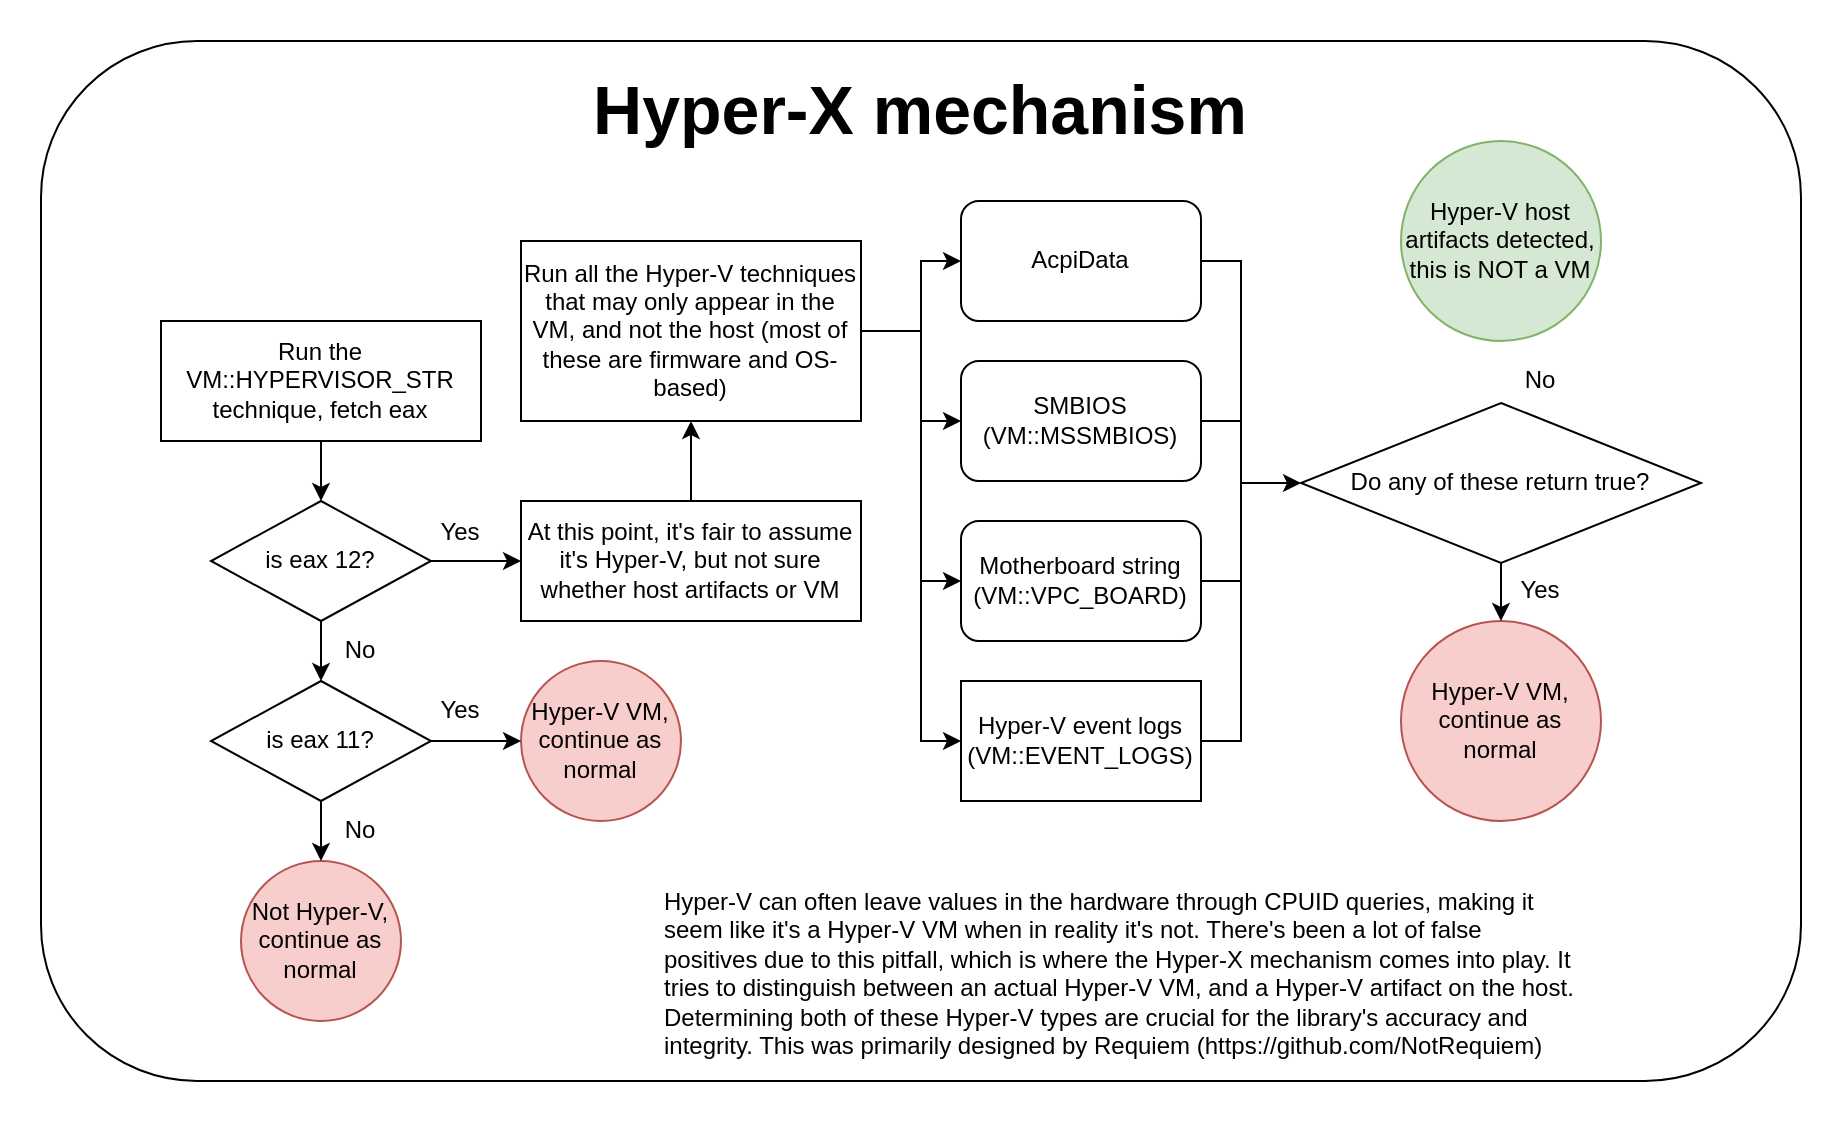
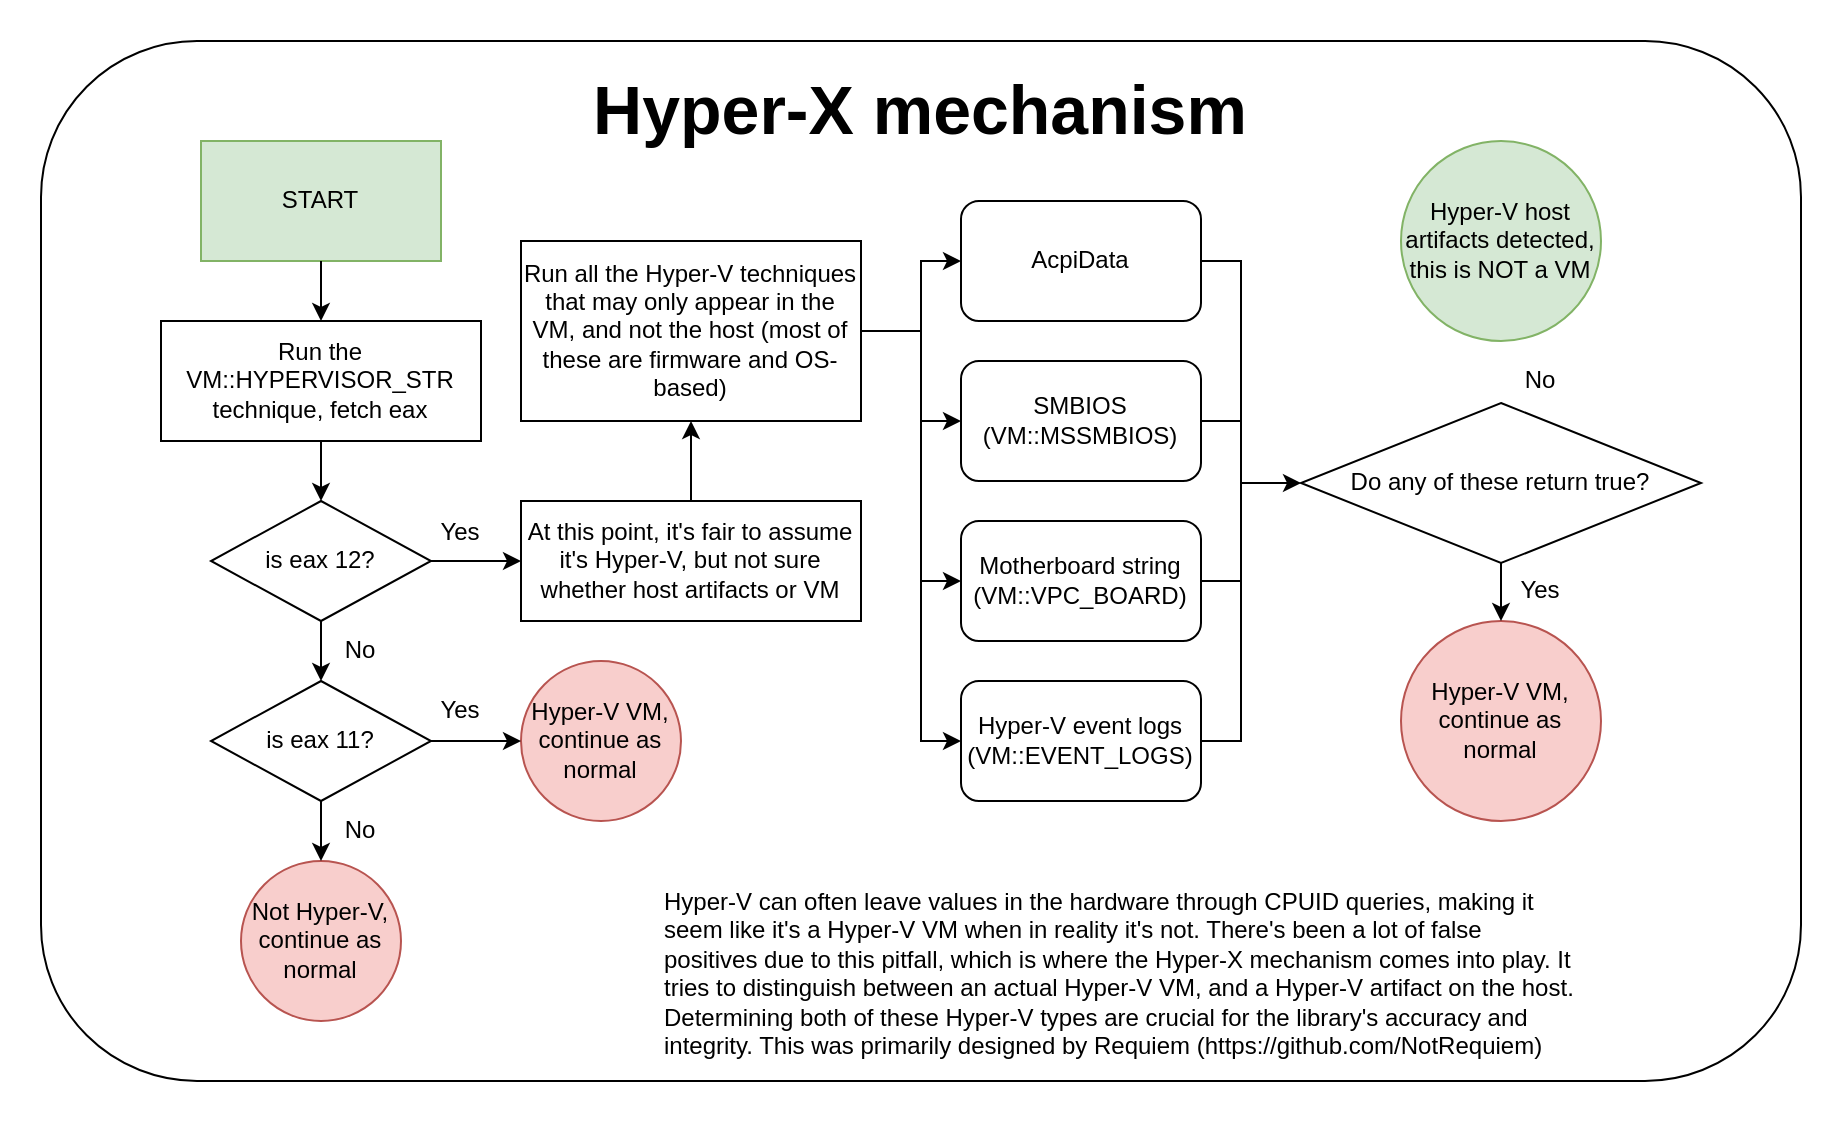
none -> (321, 201)
none -> (321, 284)
(1081, 741) -> (1081, 741)
